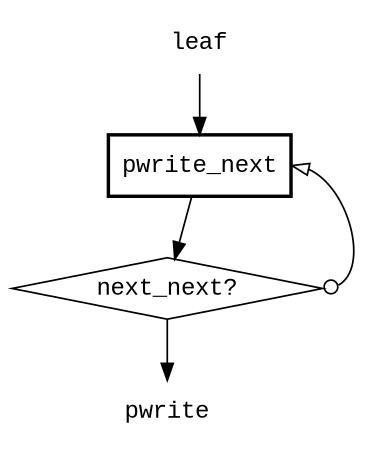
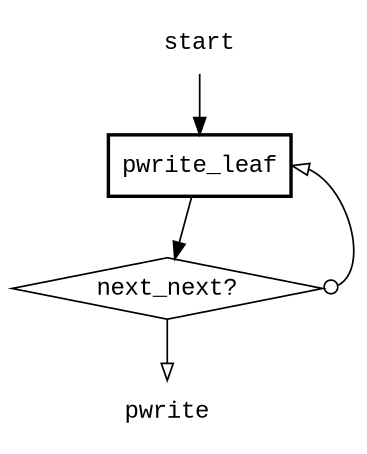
(200, 43) -> (200, 43)
(200, 166) -> (200, 166)
(167, 342) -> (167, 342)
